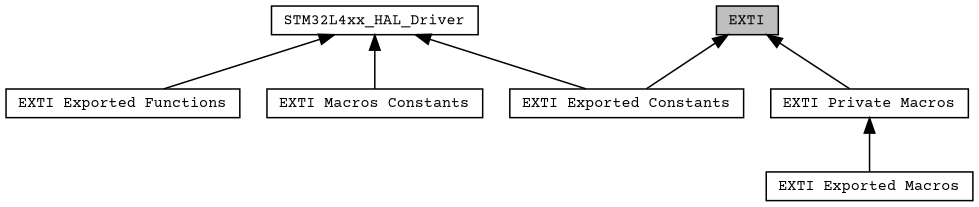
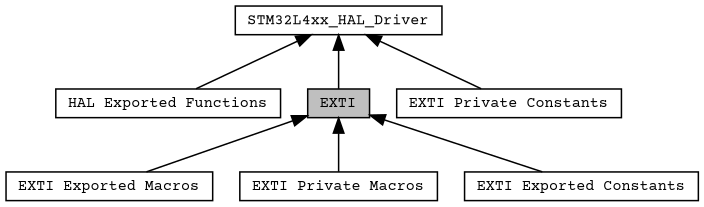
(508, 64) -> (339, 70)
(123, 103) -> (168, 103)
(375, 103) -> (509, 103)
(870, 153) -> (220, 146)
